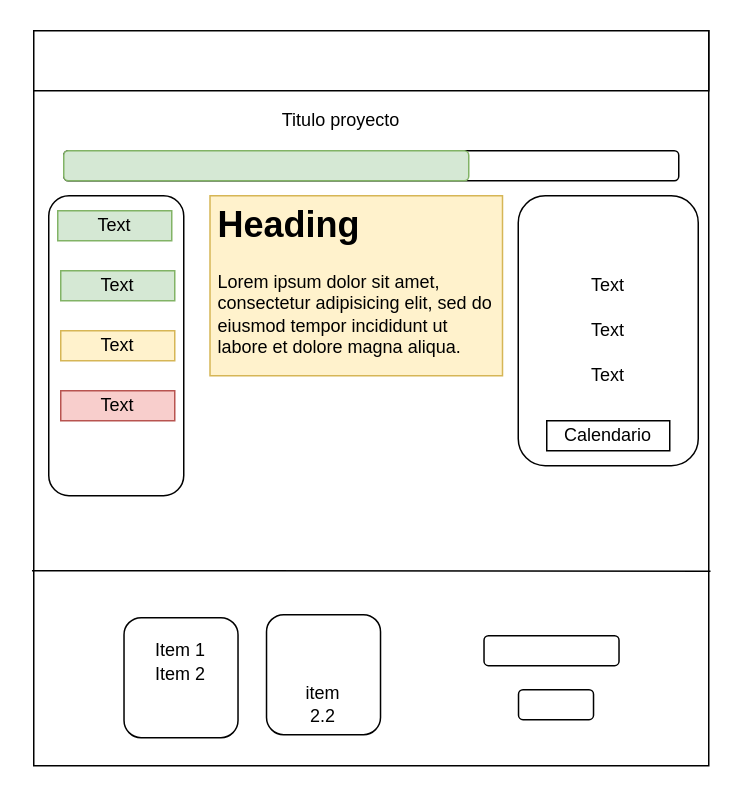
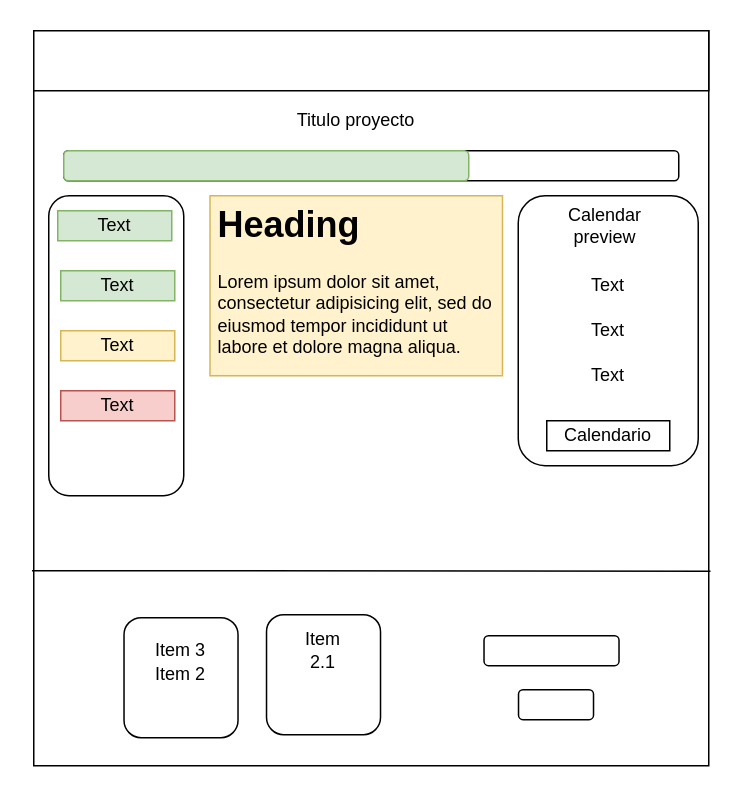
(341, 121) -> (356, 121)
none -> (605, 226)
(181, 650) -> (181, 650)
none -> (324, 651)
(324, 705) -> none
